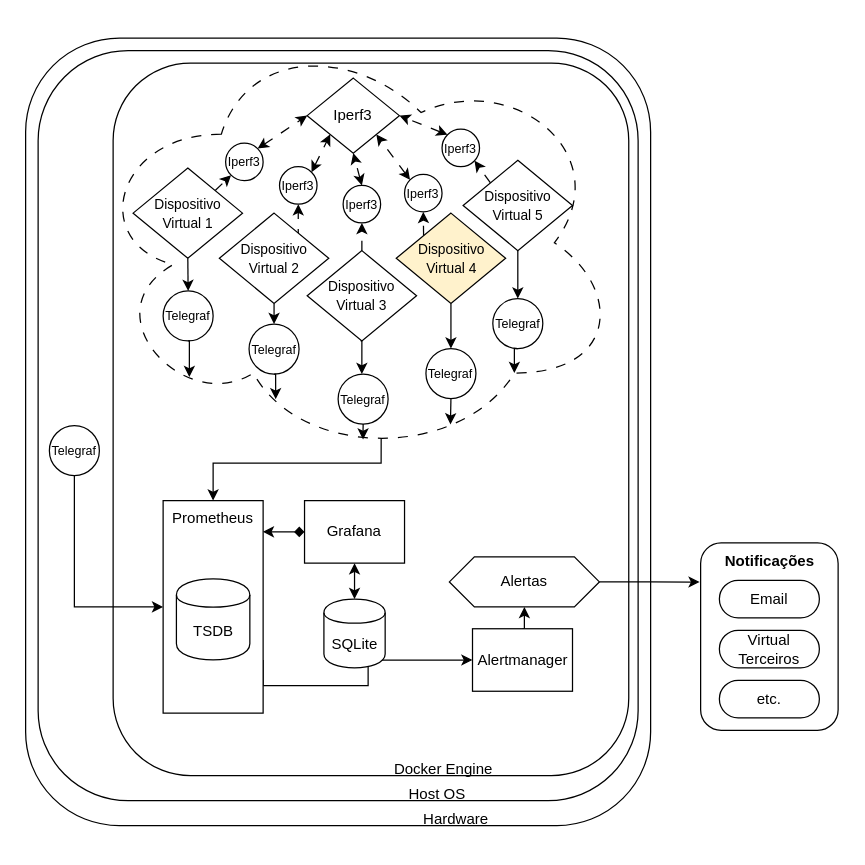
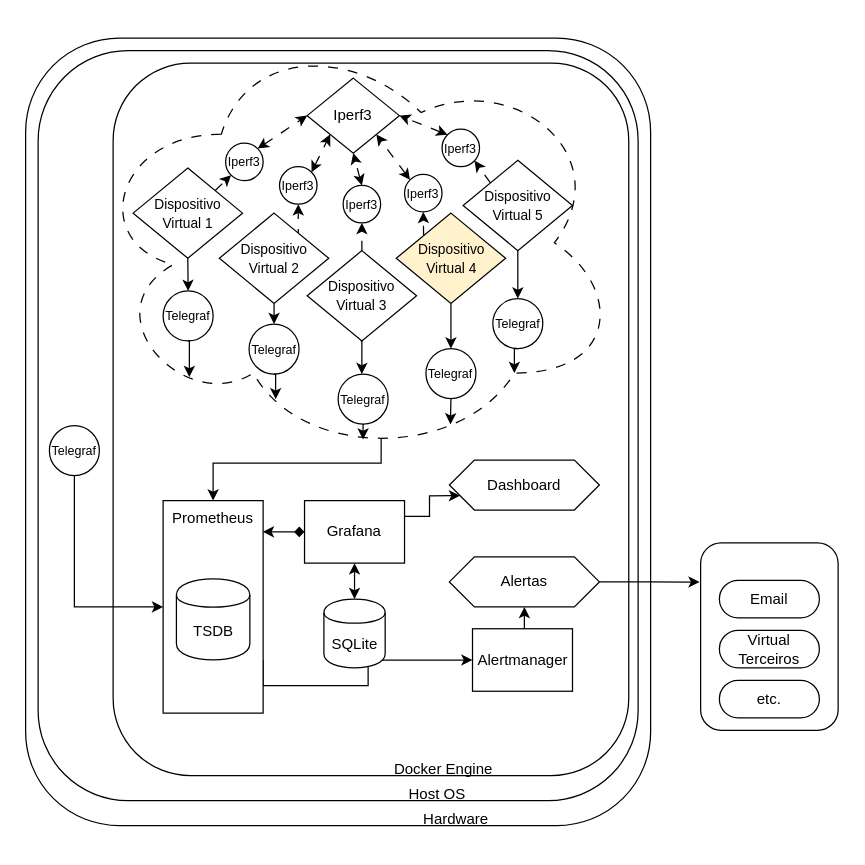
none -> (524, 485)
none -> (430, 507)
(769, 562) -> none
